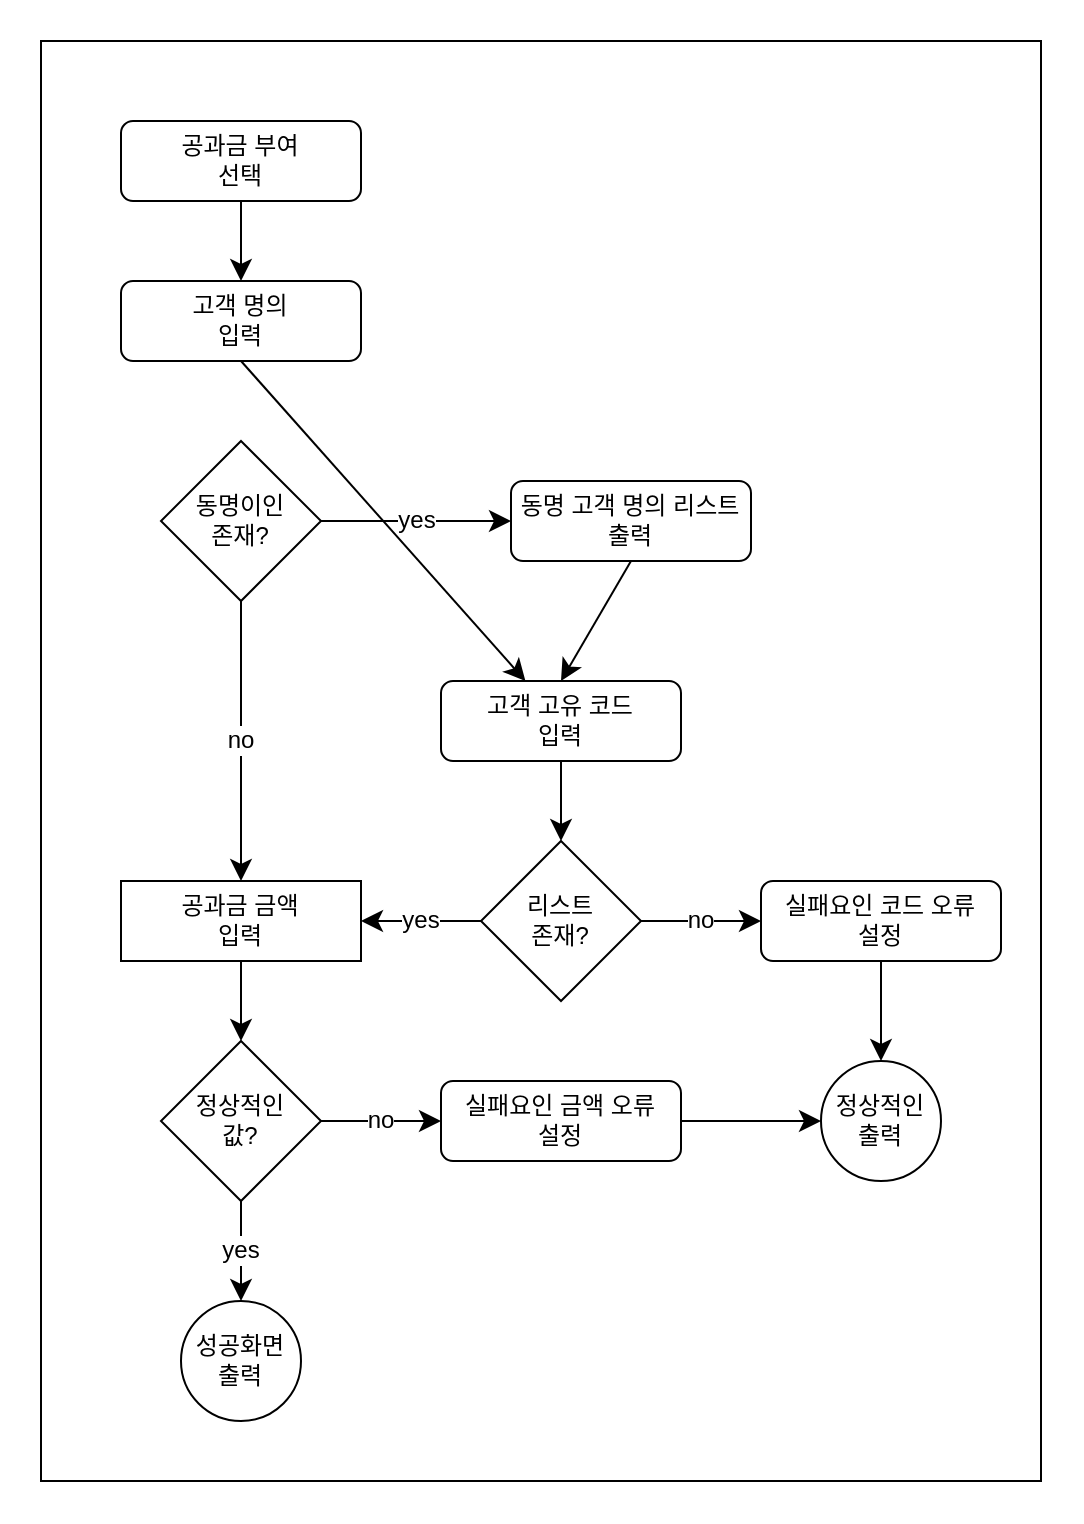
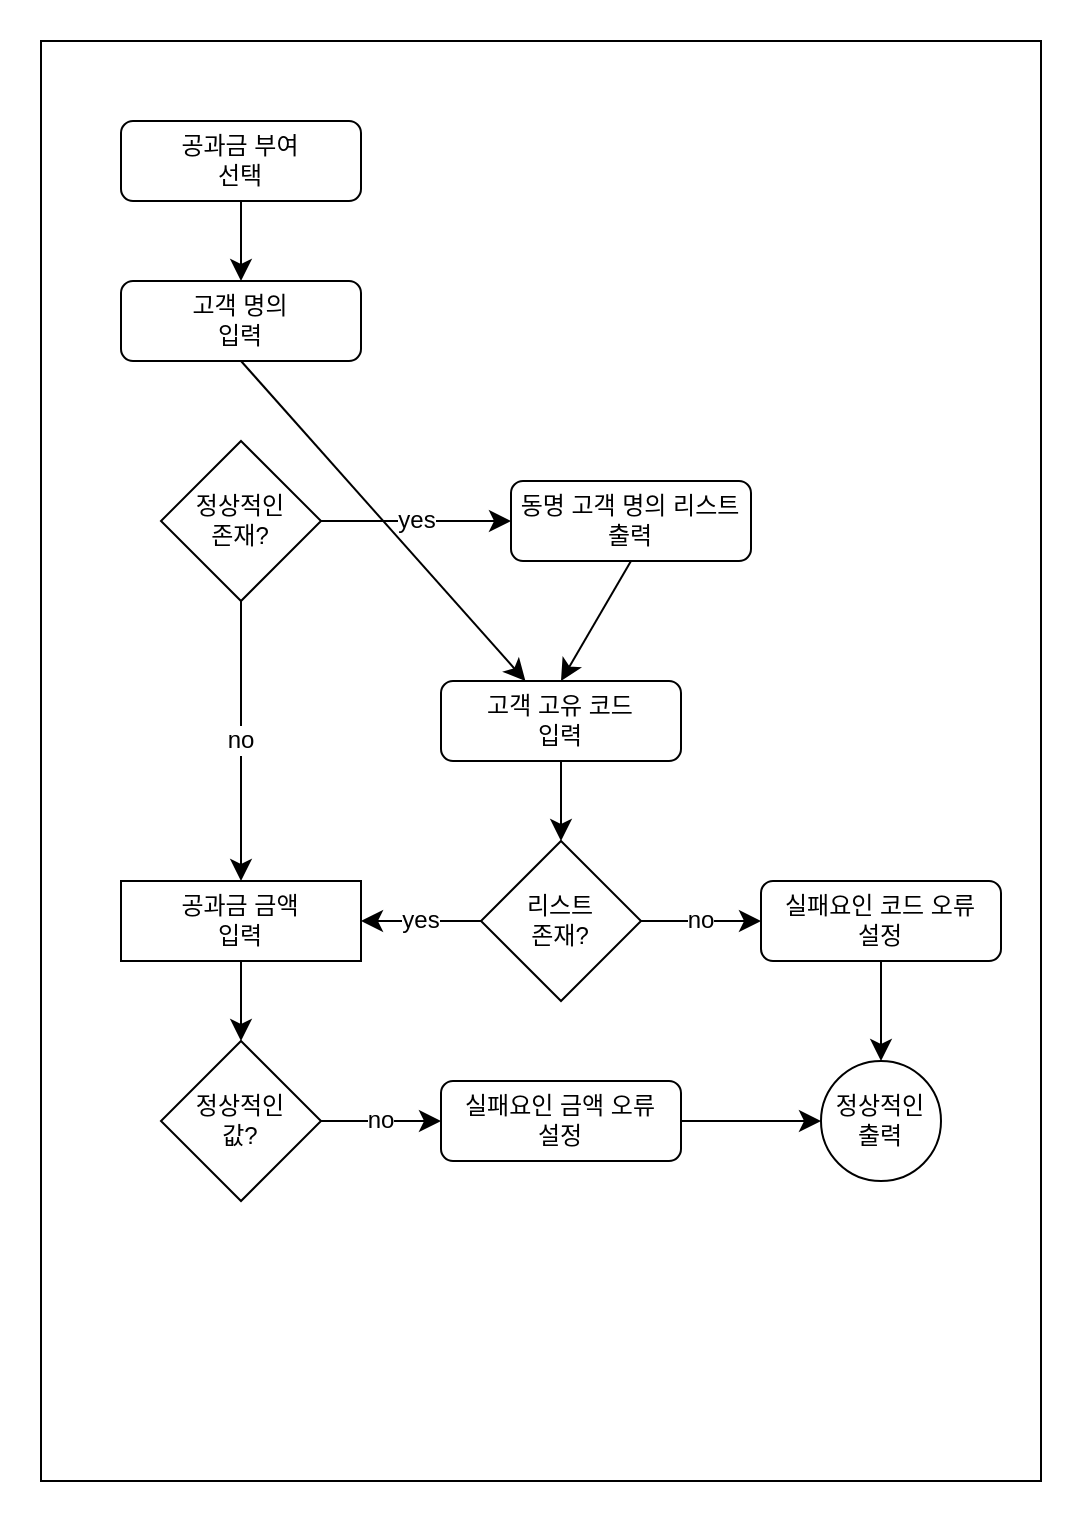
(241, 521) -> (241, 521)
(241, 1244) -> none
(241, 1361) -> none
